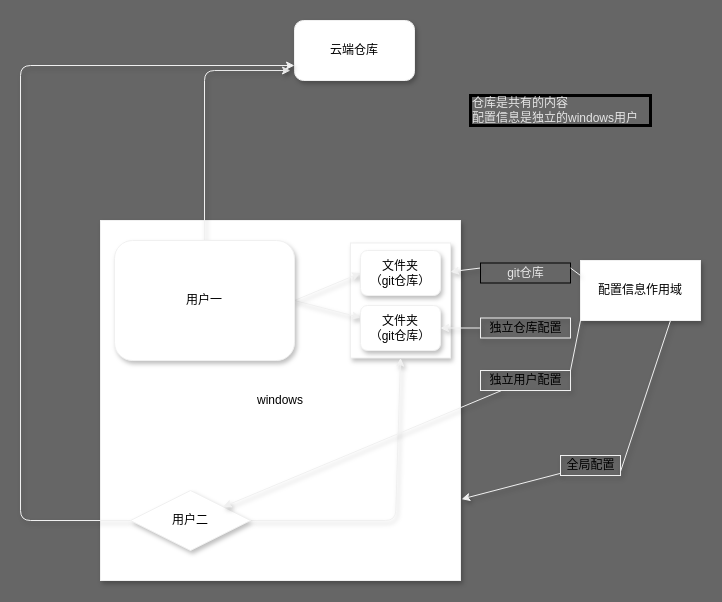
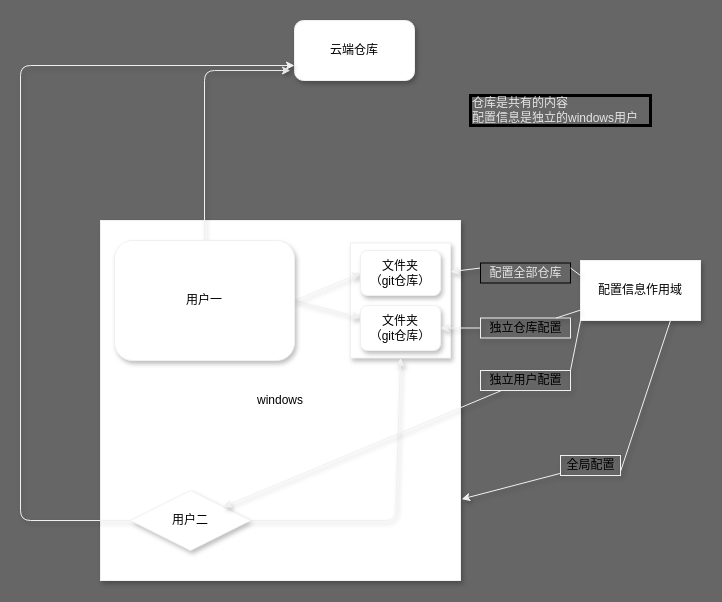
(526, 274) -> (526, 274)
none -> (569, 314)
